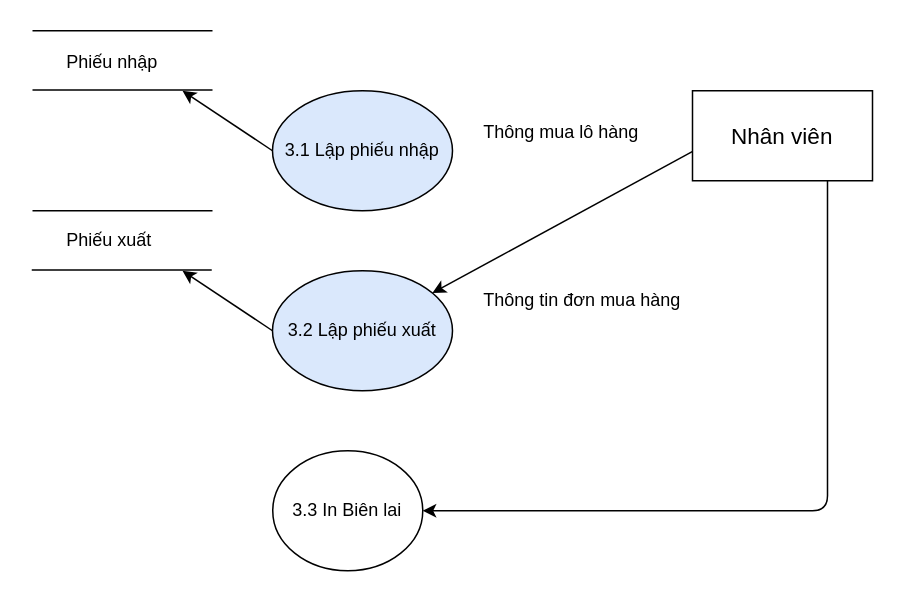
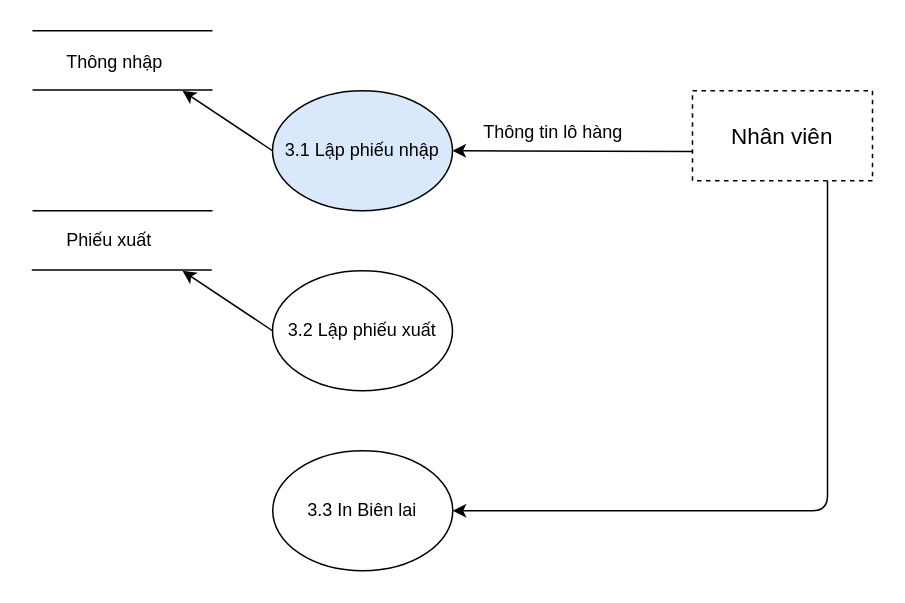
(112, 63) -> (115, 63)
(560, 133) -> (558, 133)
(782, 136) -> (782, 136)
(566, 220) -> (577, 151)
(593, 301) -> none
(362, 331) -> (362, 331)
(348, 511) -> (363, 511)
